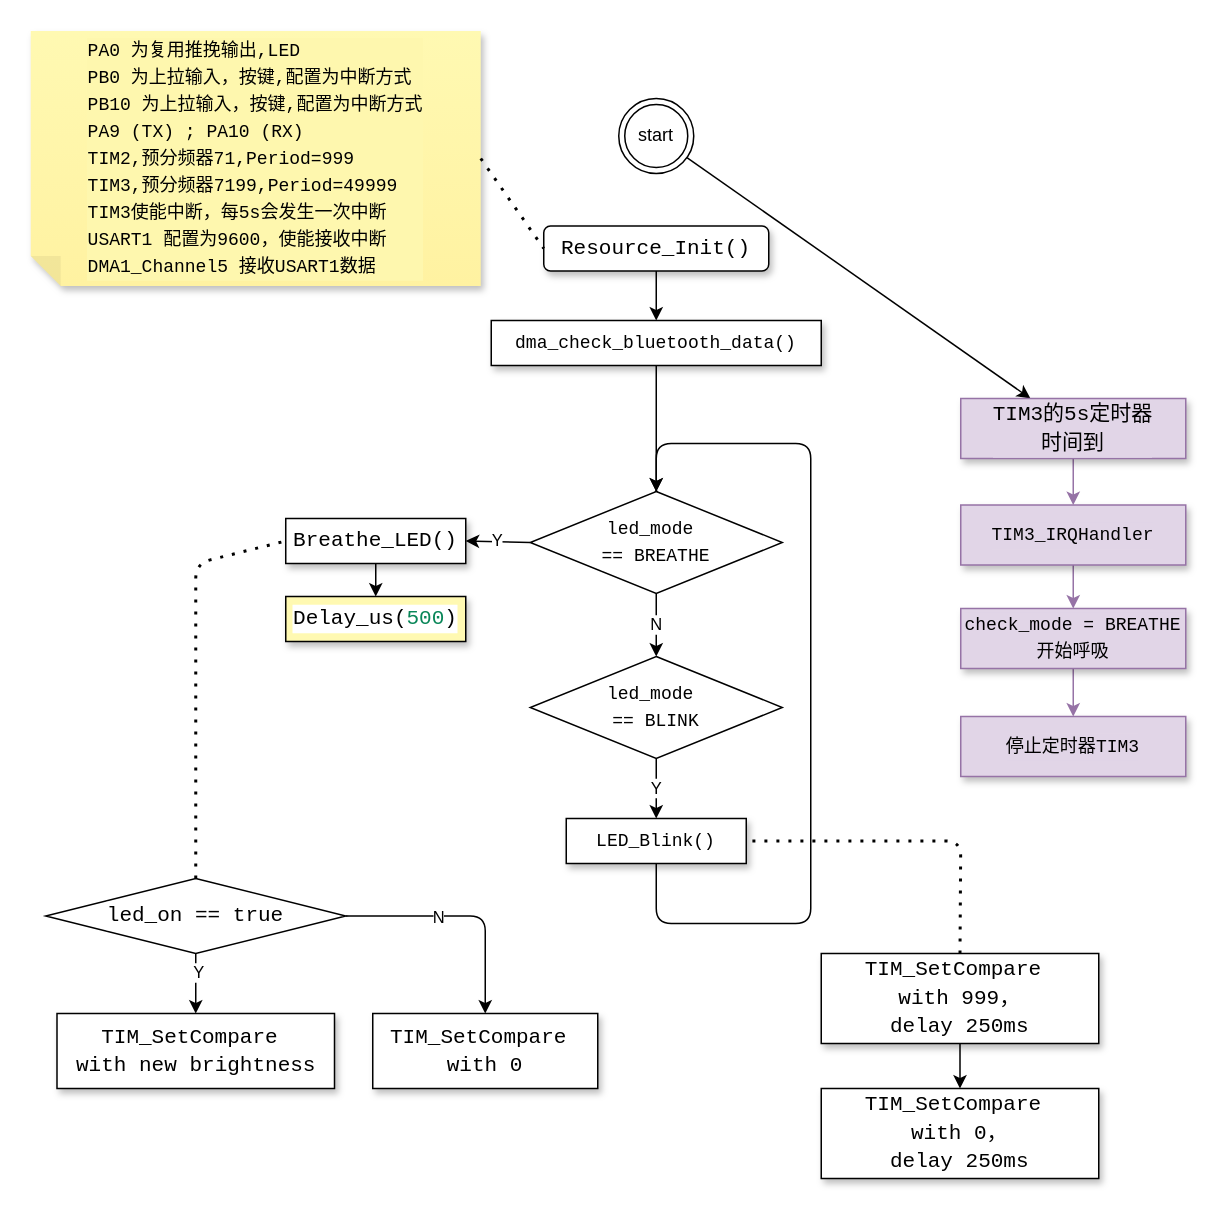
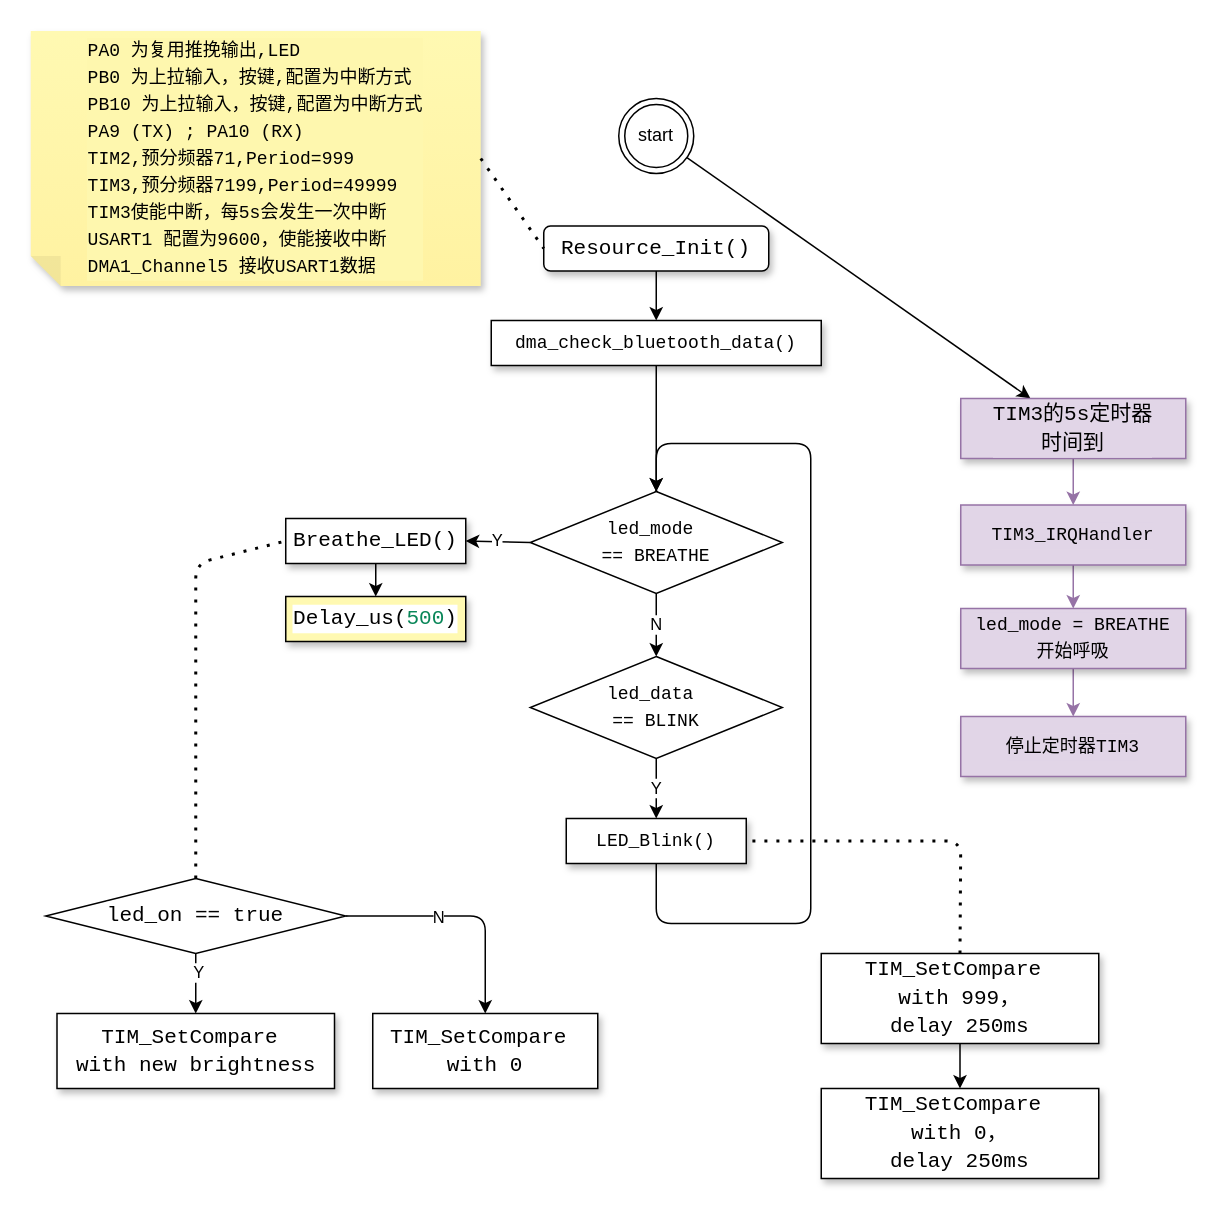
(1073, 638) -> (1073, 638)
(656, 707) -> (656, 707)
